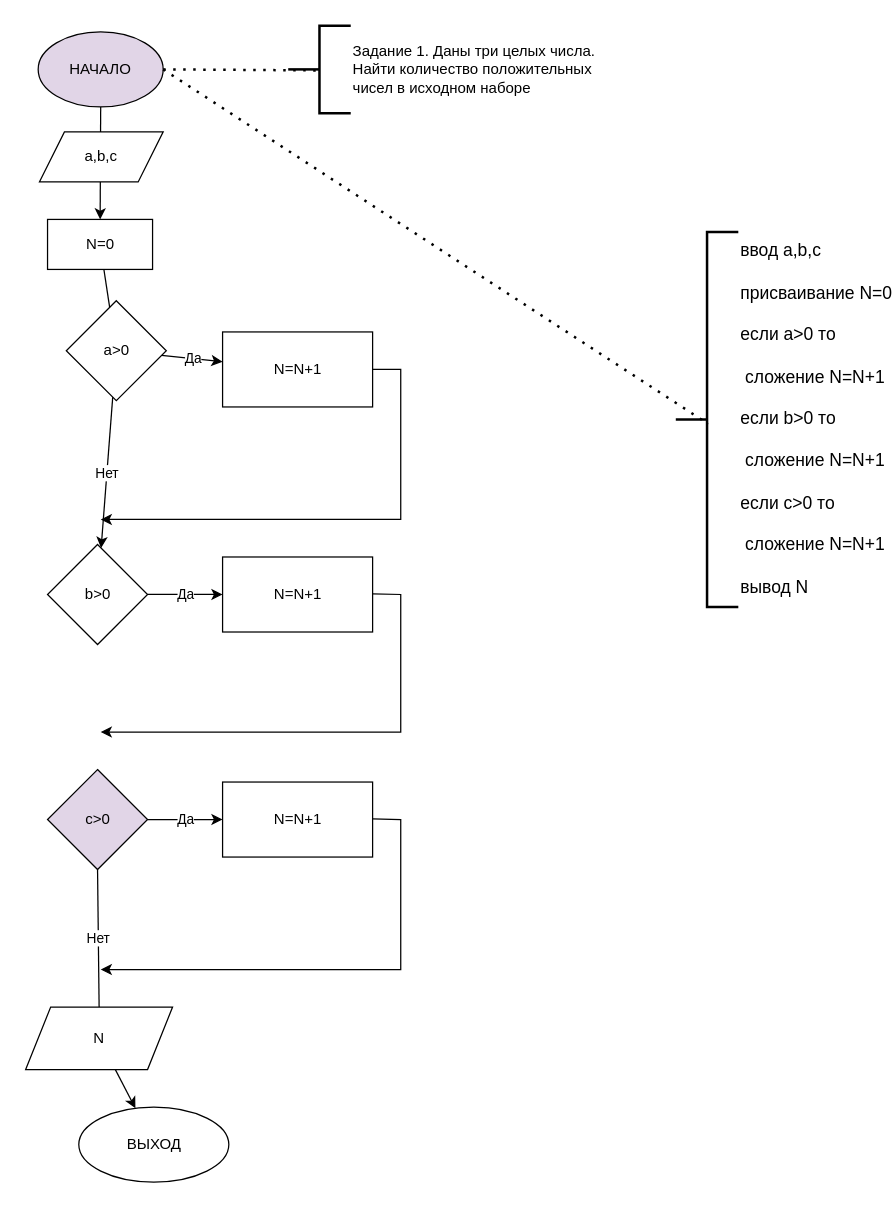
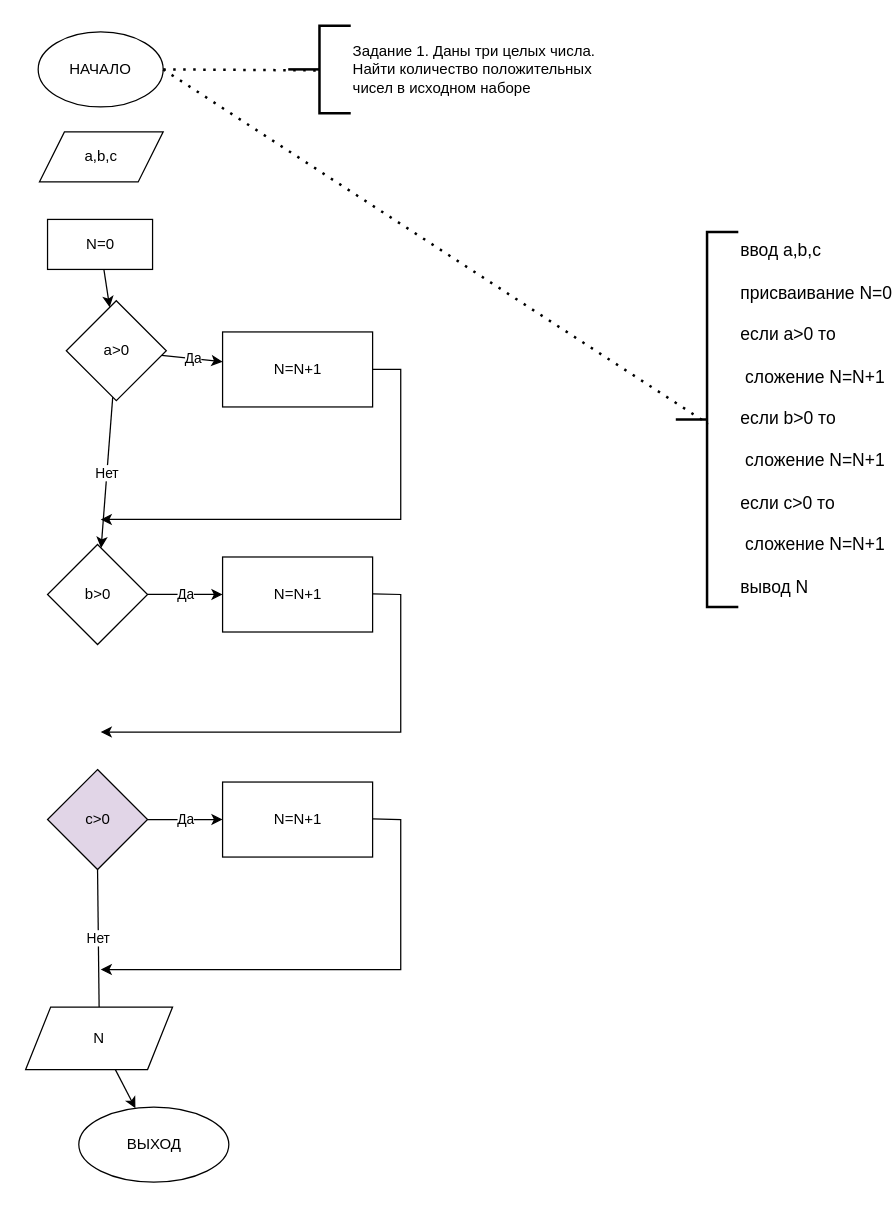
(101, 69) -> (101, 69)
(100, 196) -> none
(109, 300) -> (108, 297)
